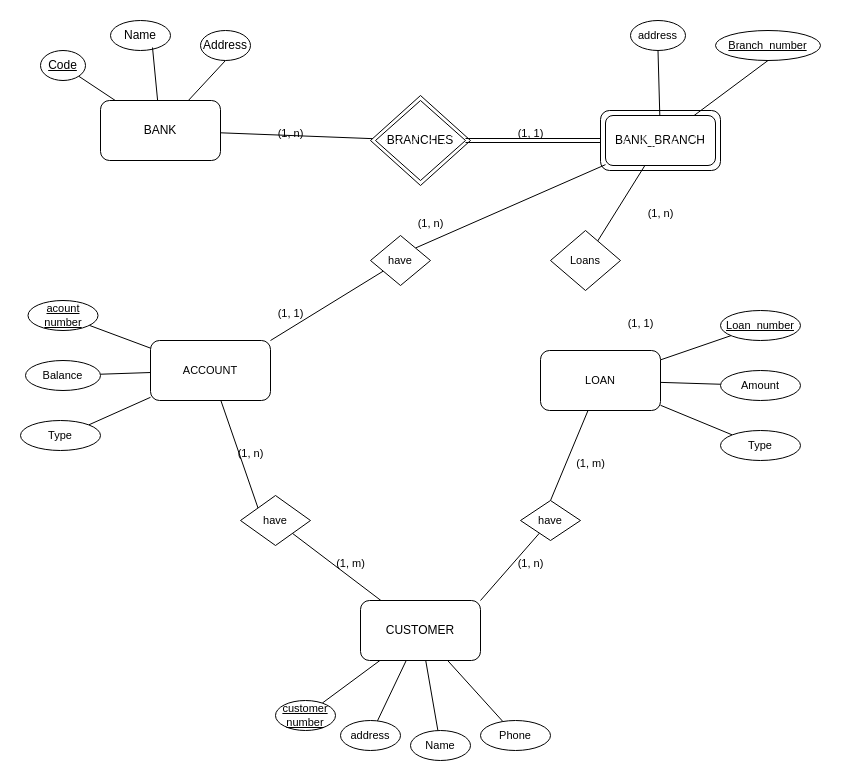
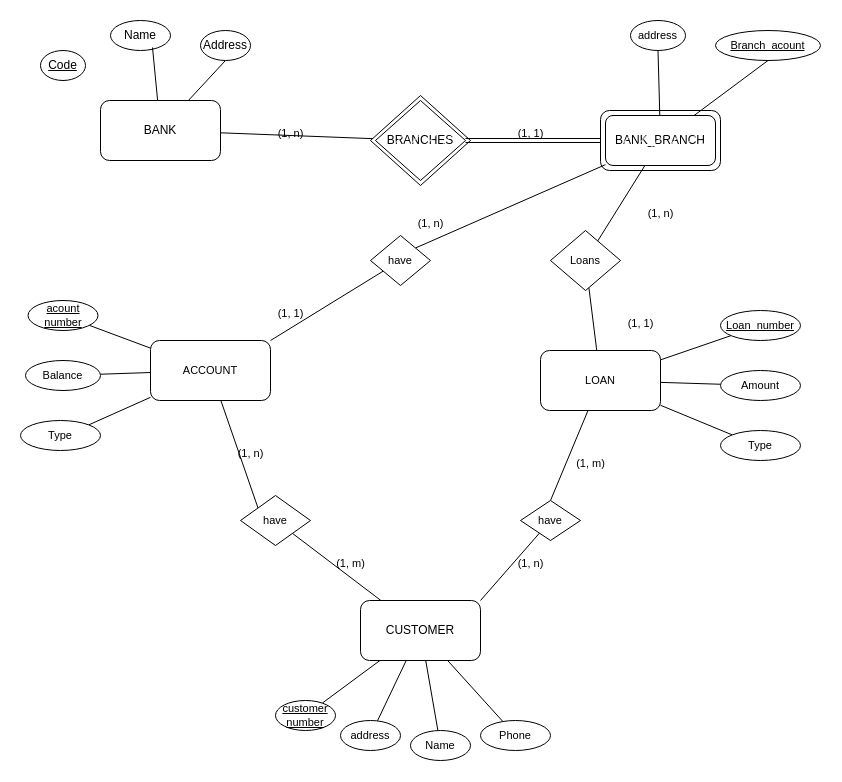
(768, 46) -> (768, 46)
(97, 89) -> none
none -> (593, 319)
